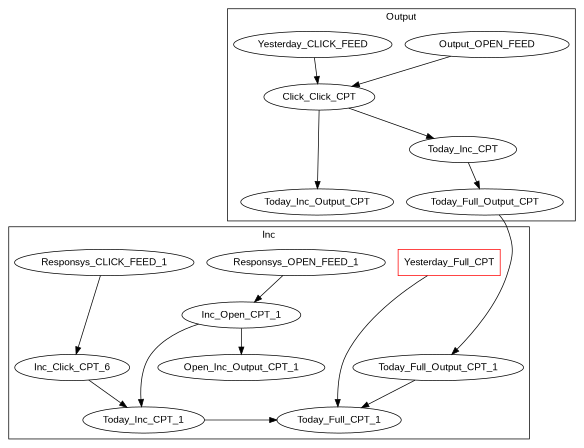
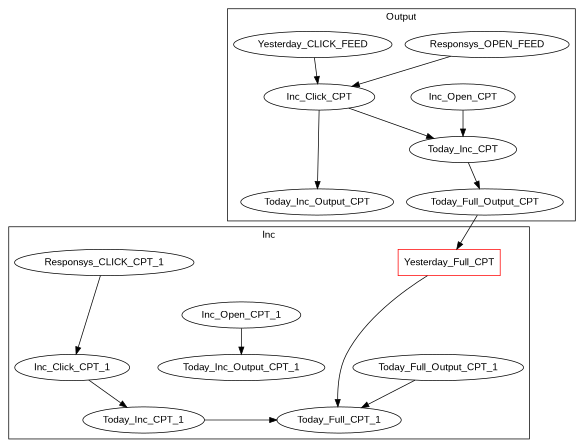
(487, 44) -> (487, 44)
(319, 97) -> (319, 97)
none -> (463, 97)
(104, 262) -> (104, 262)
(296, 262) -> none
(502, 287) -> (468, 231)
(154, 350) -> none
(72, 368) -> (72, 368)
(241, 368) -> (241, 368)
